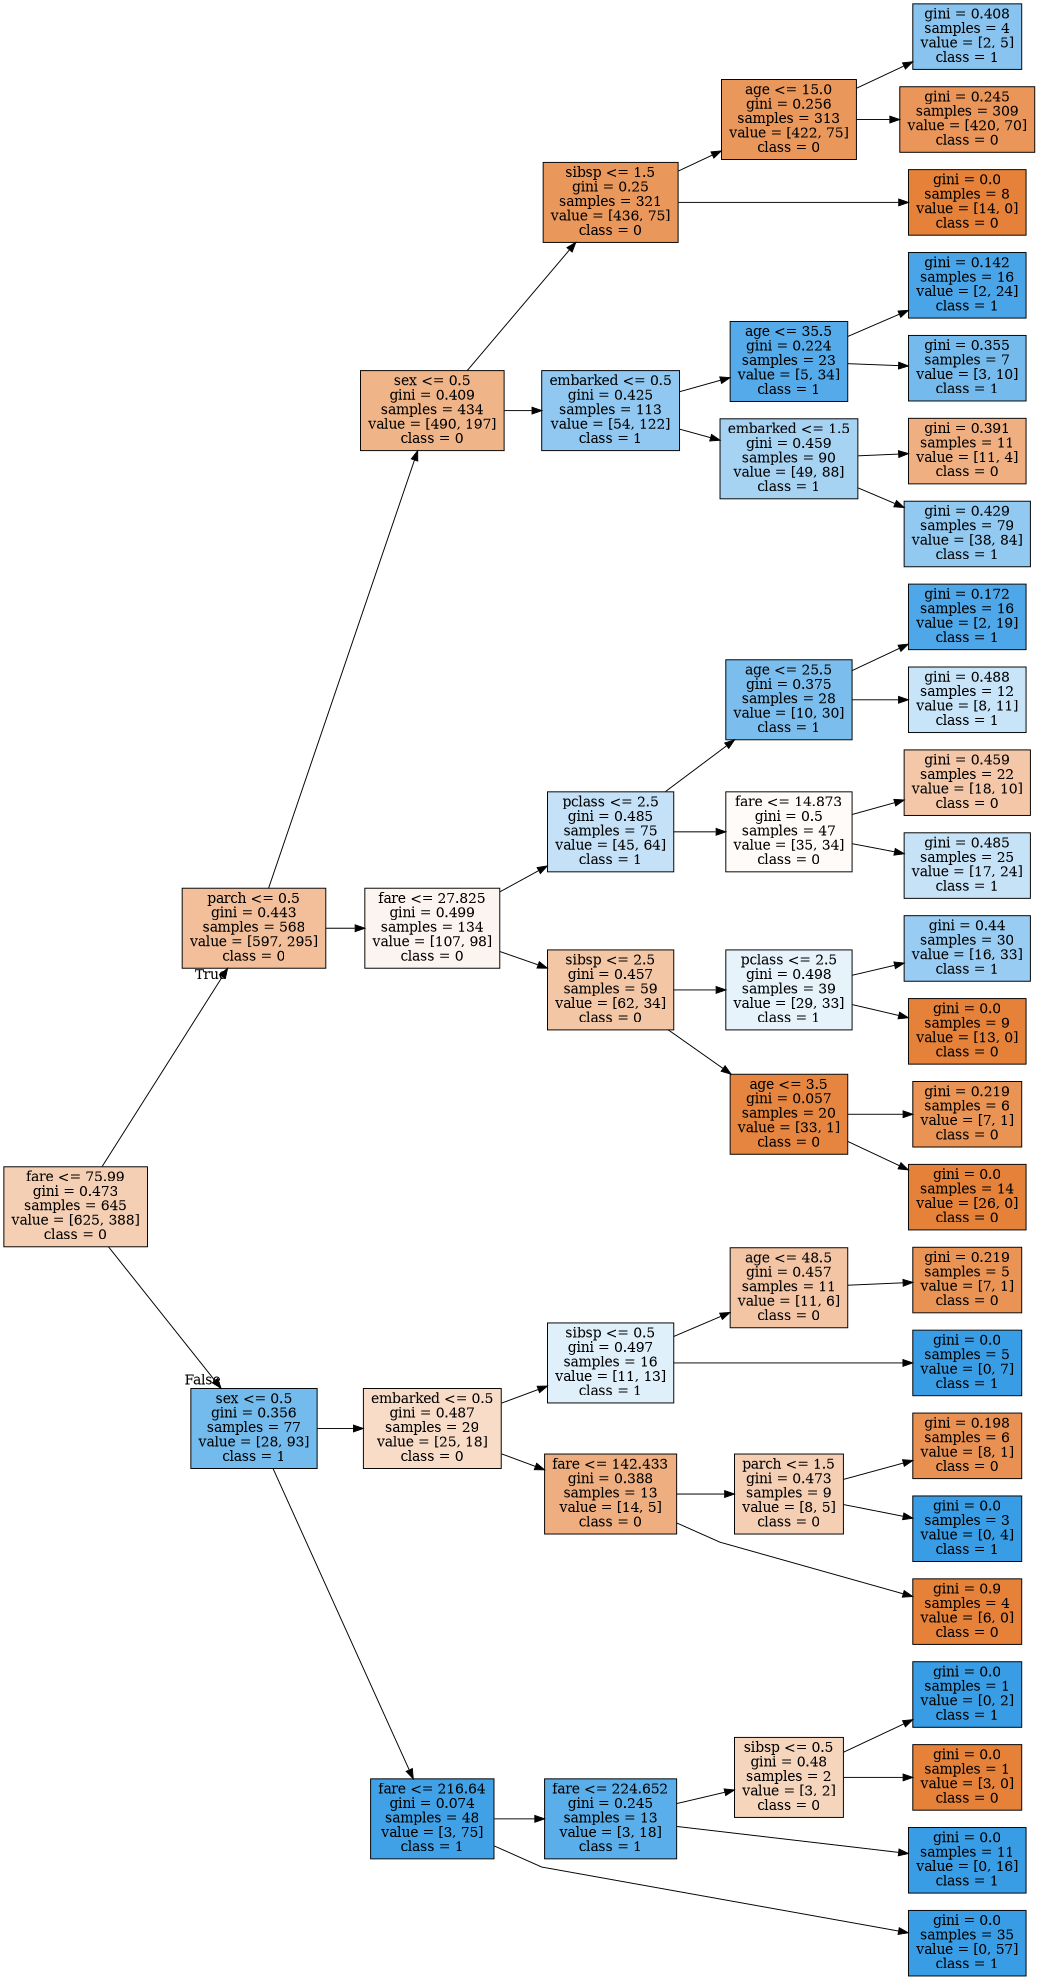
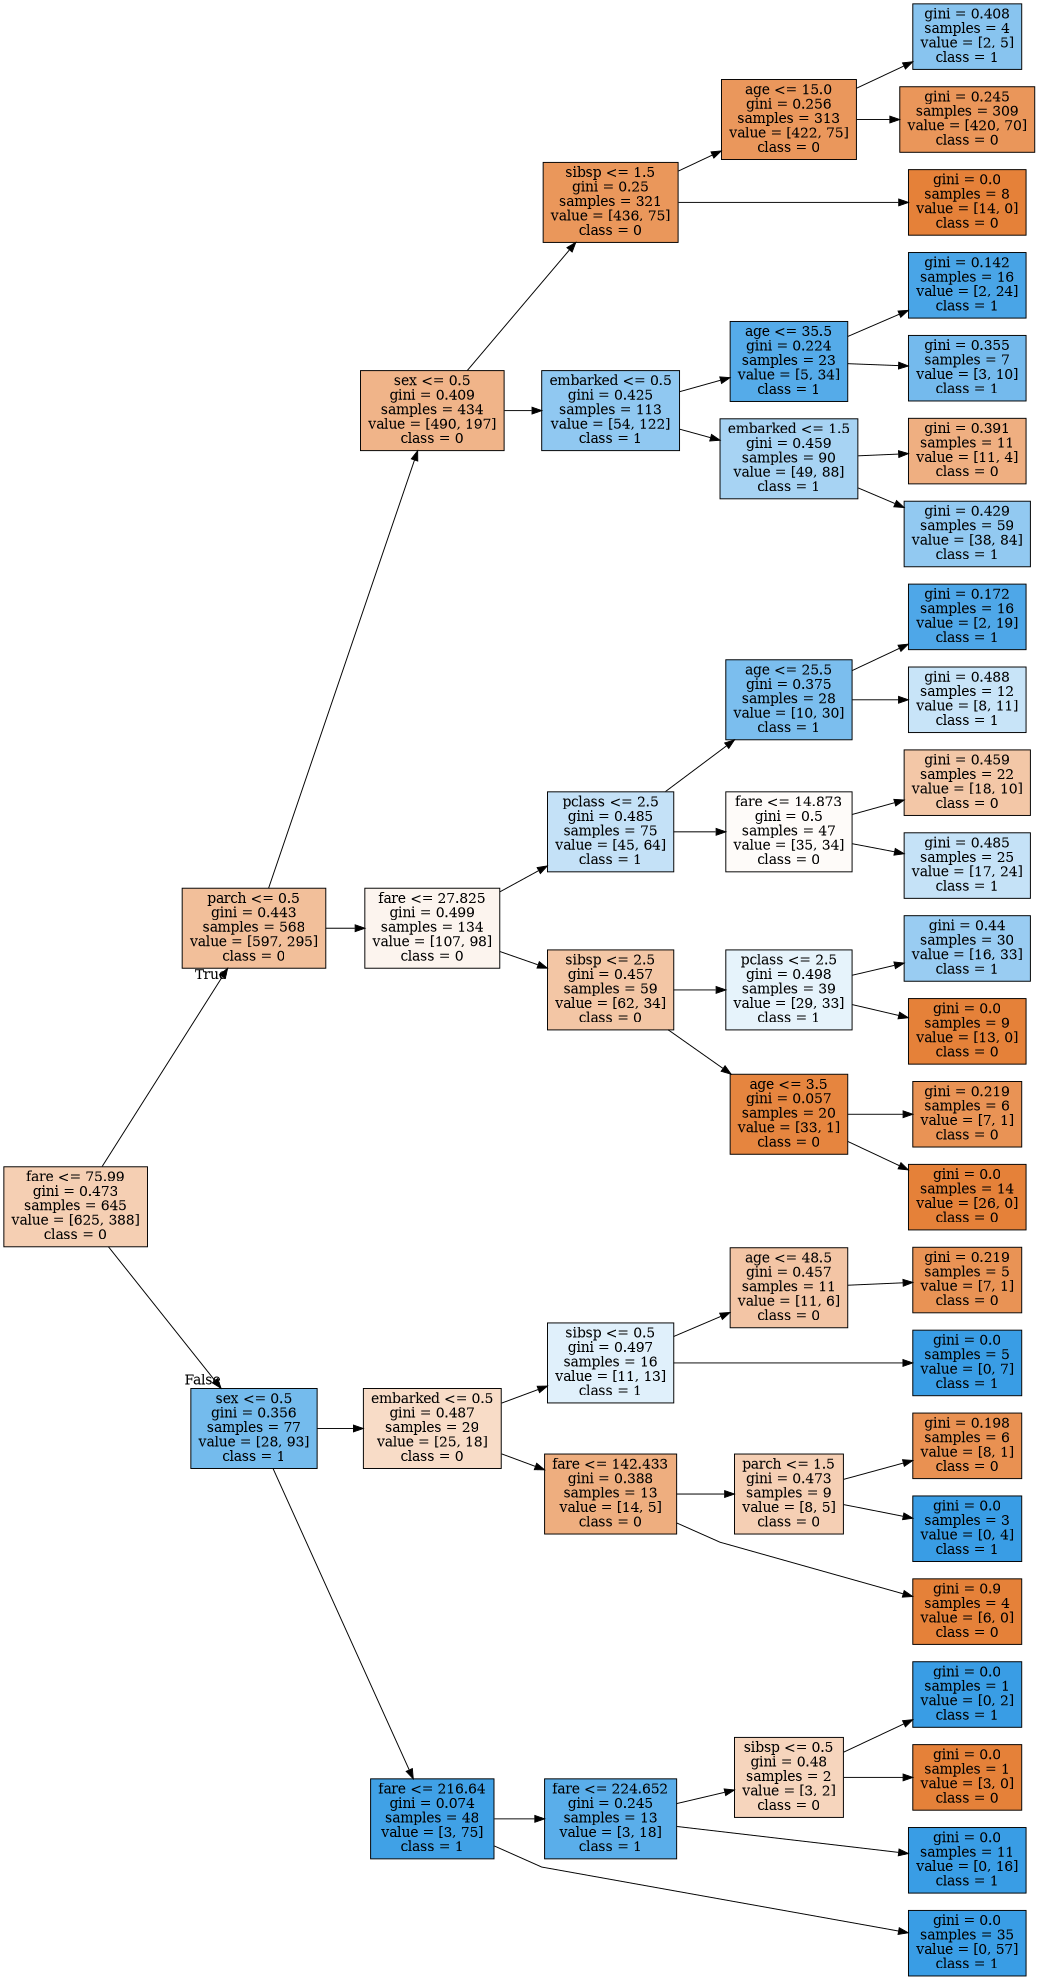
(967, 534) -> (967, 534)
